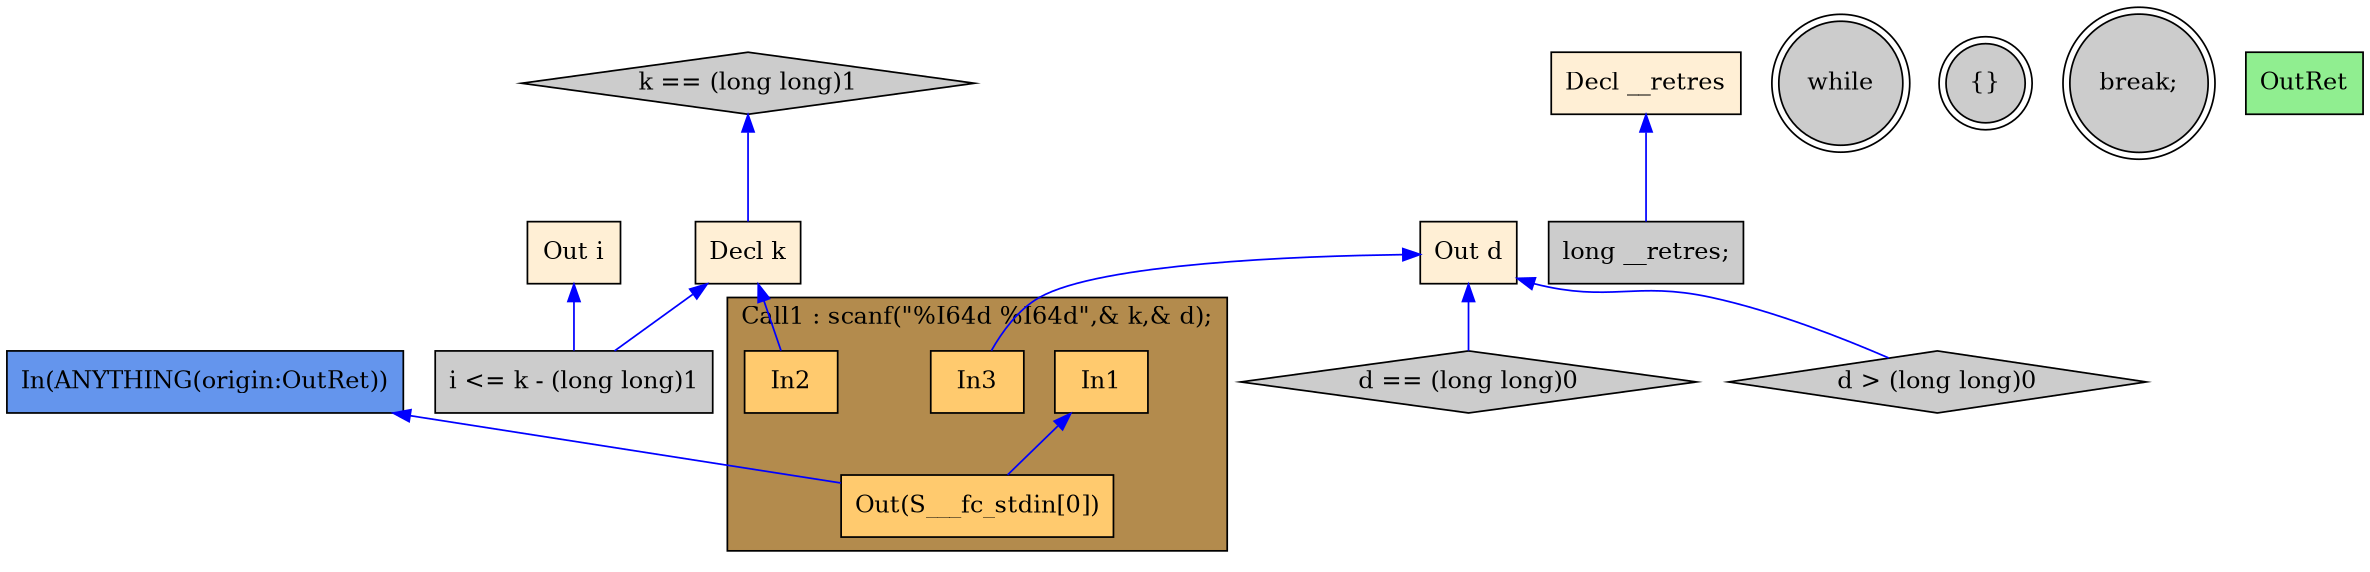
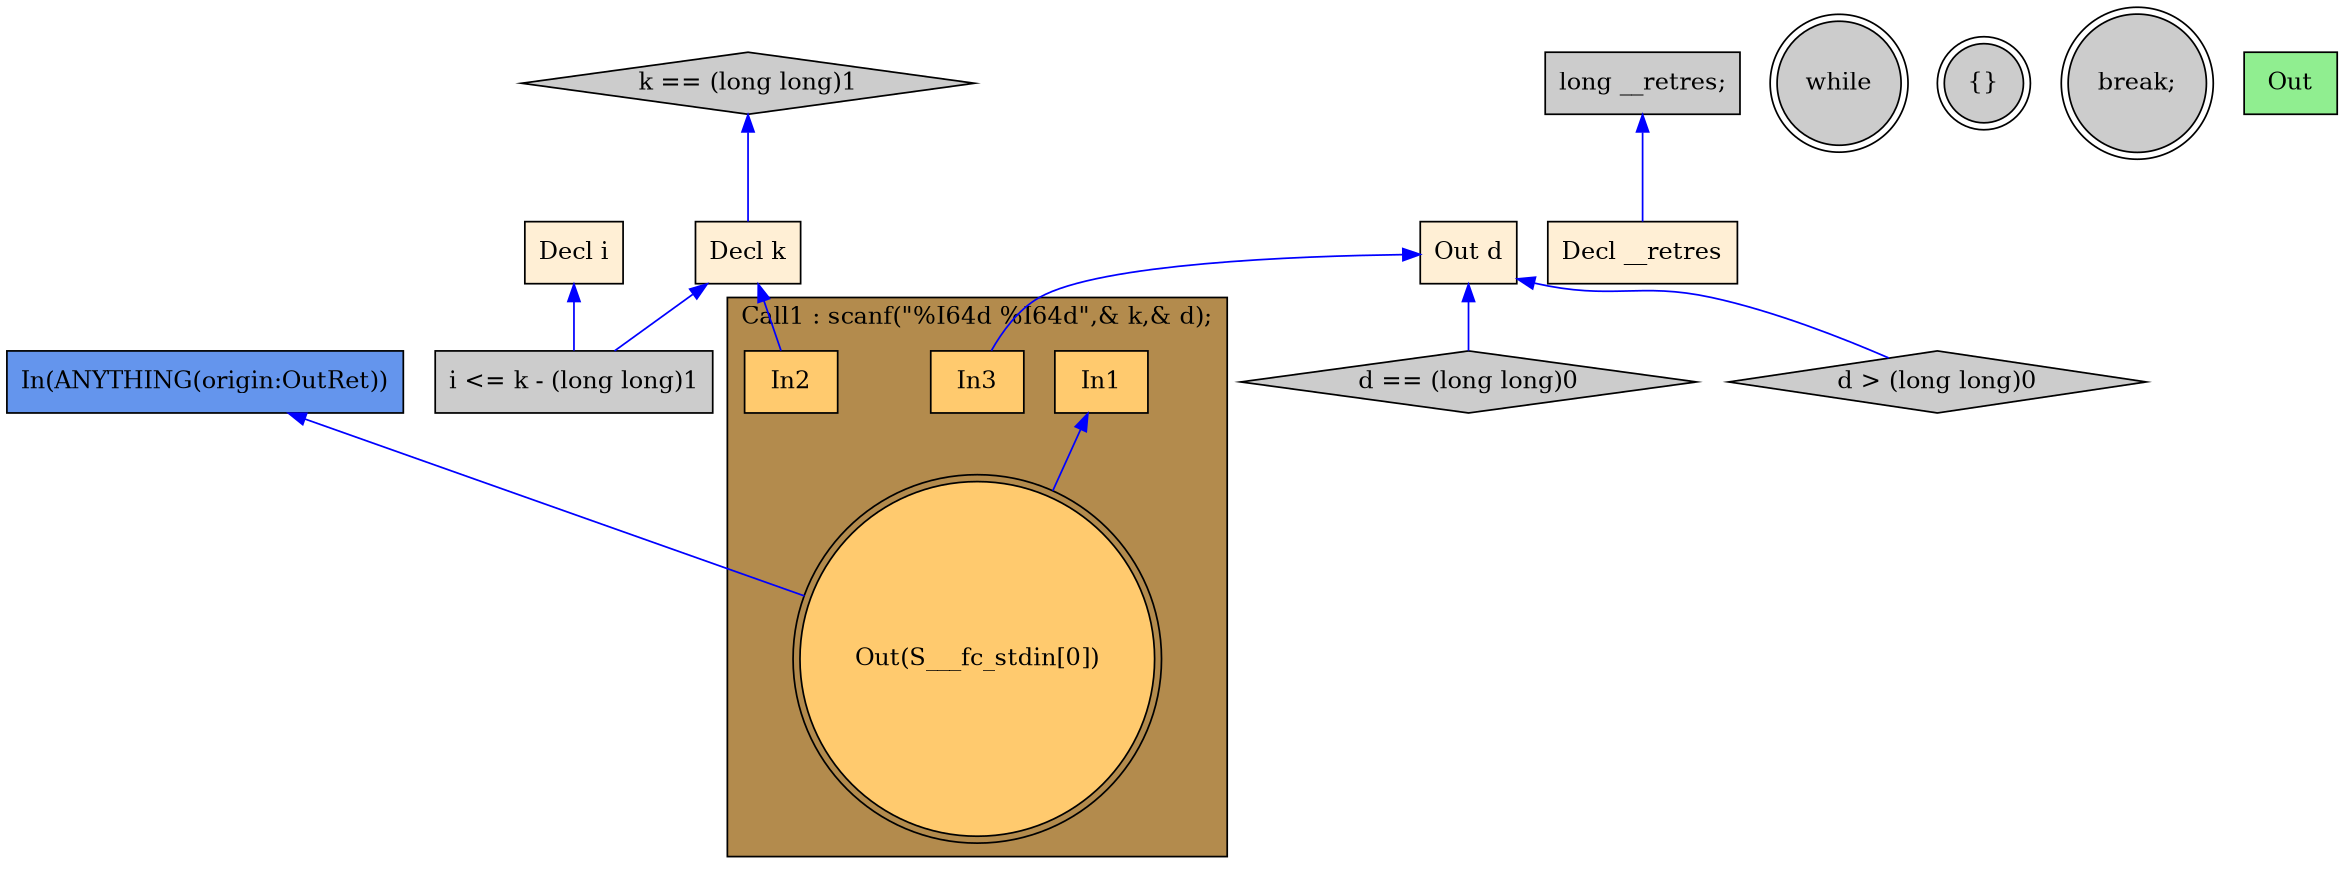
(2304, 83) -> (2291, 83)
(1646, 177) -> (1643, 177)
(574, 253) -> (574, 253)
(977, 506) -> (977, 659)
